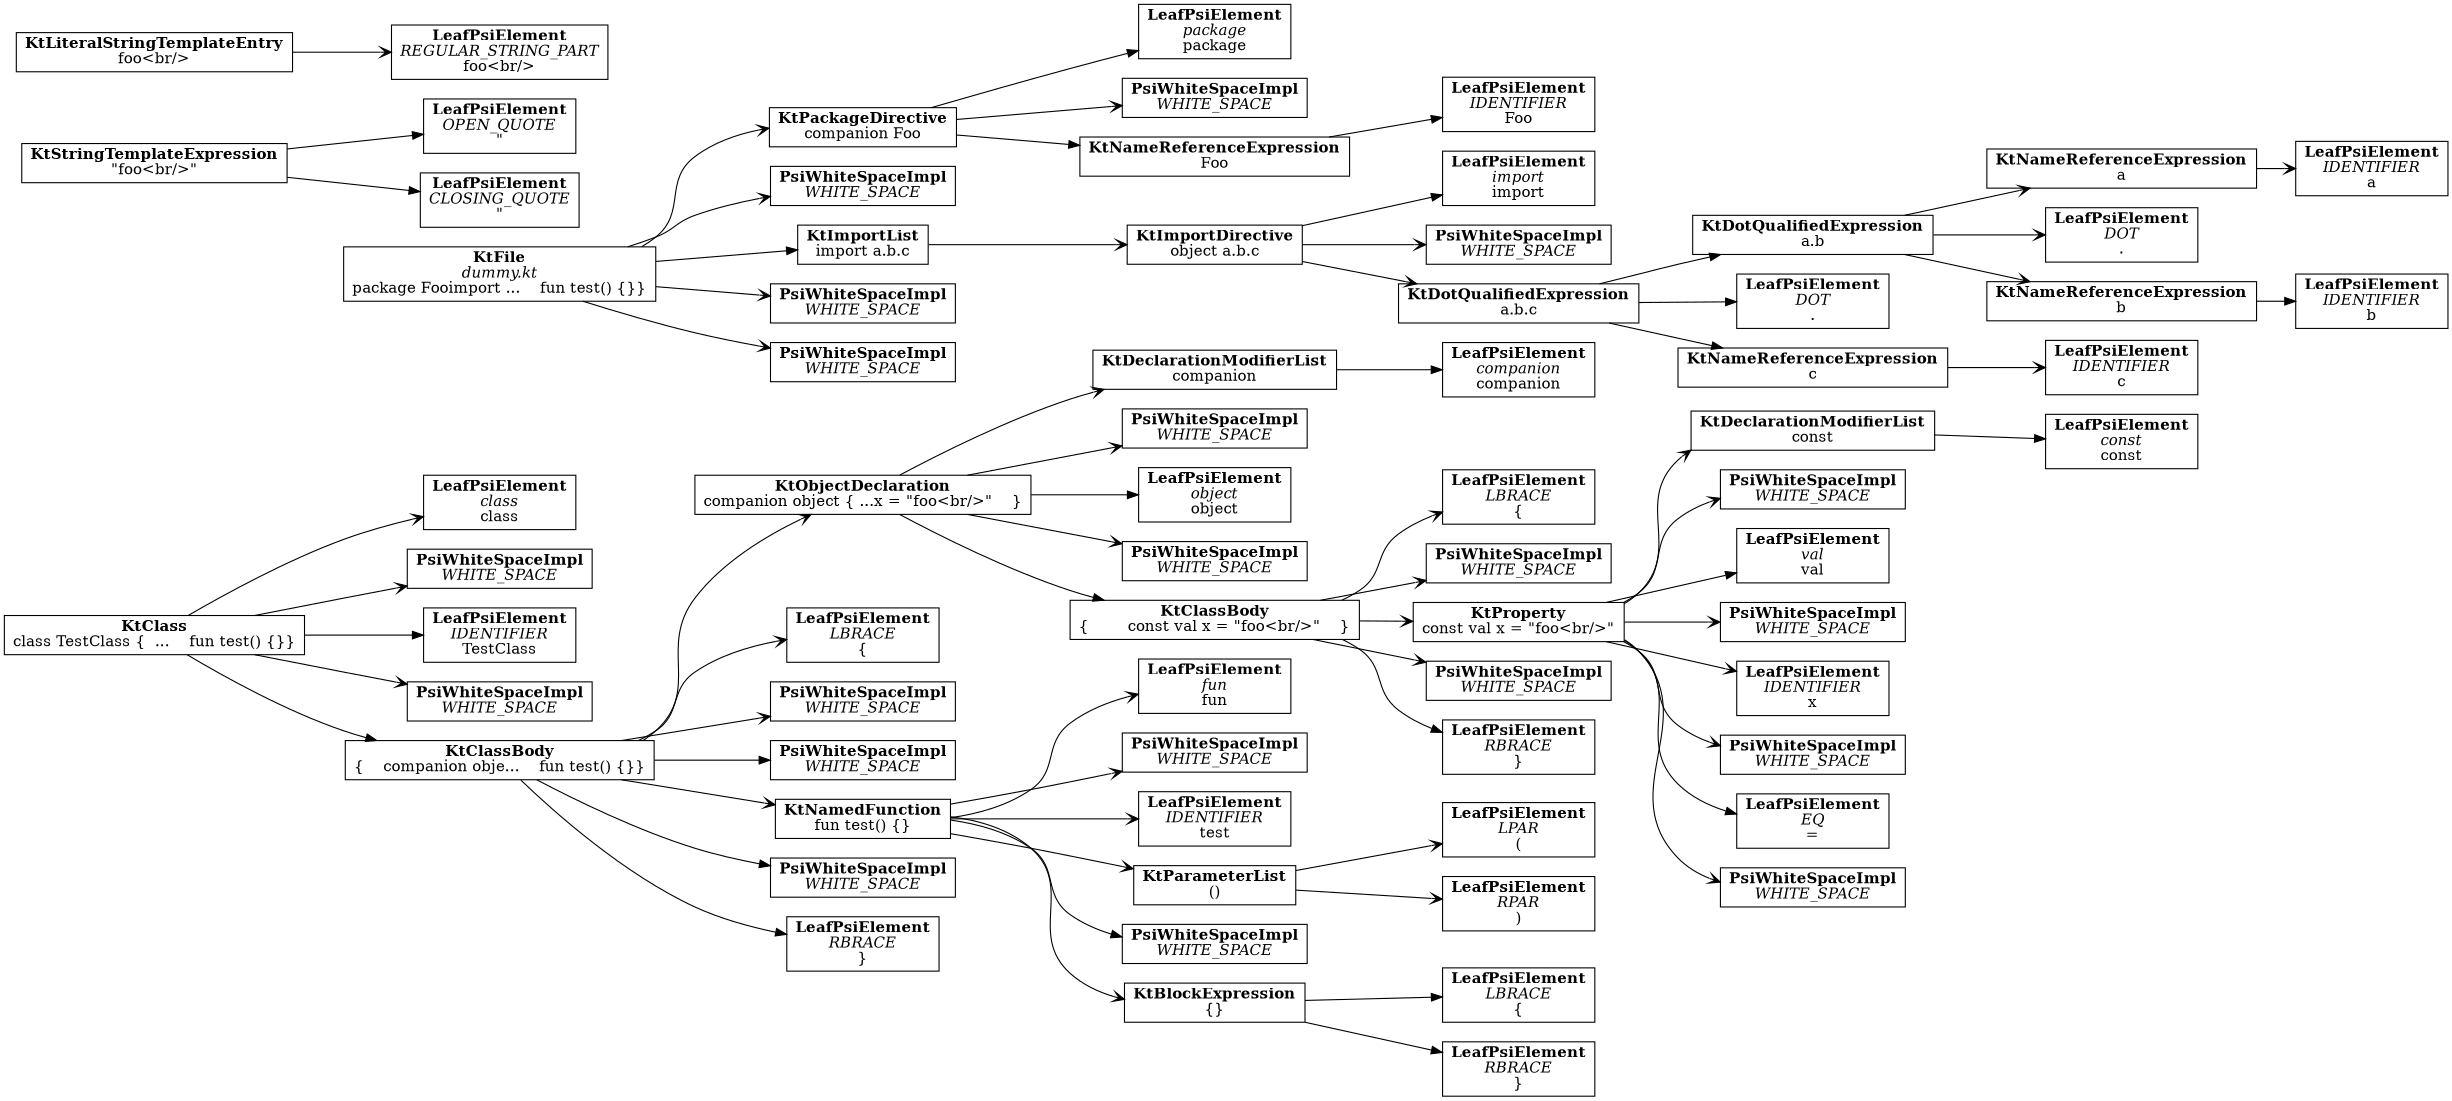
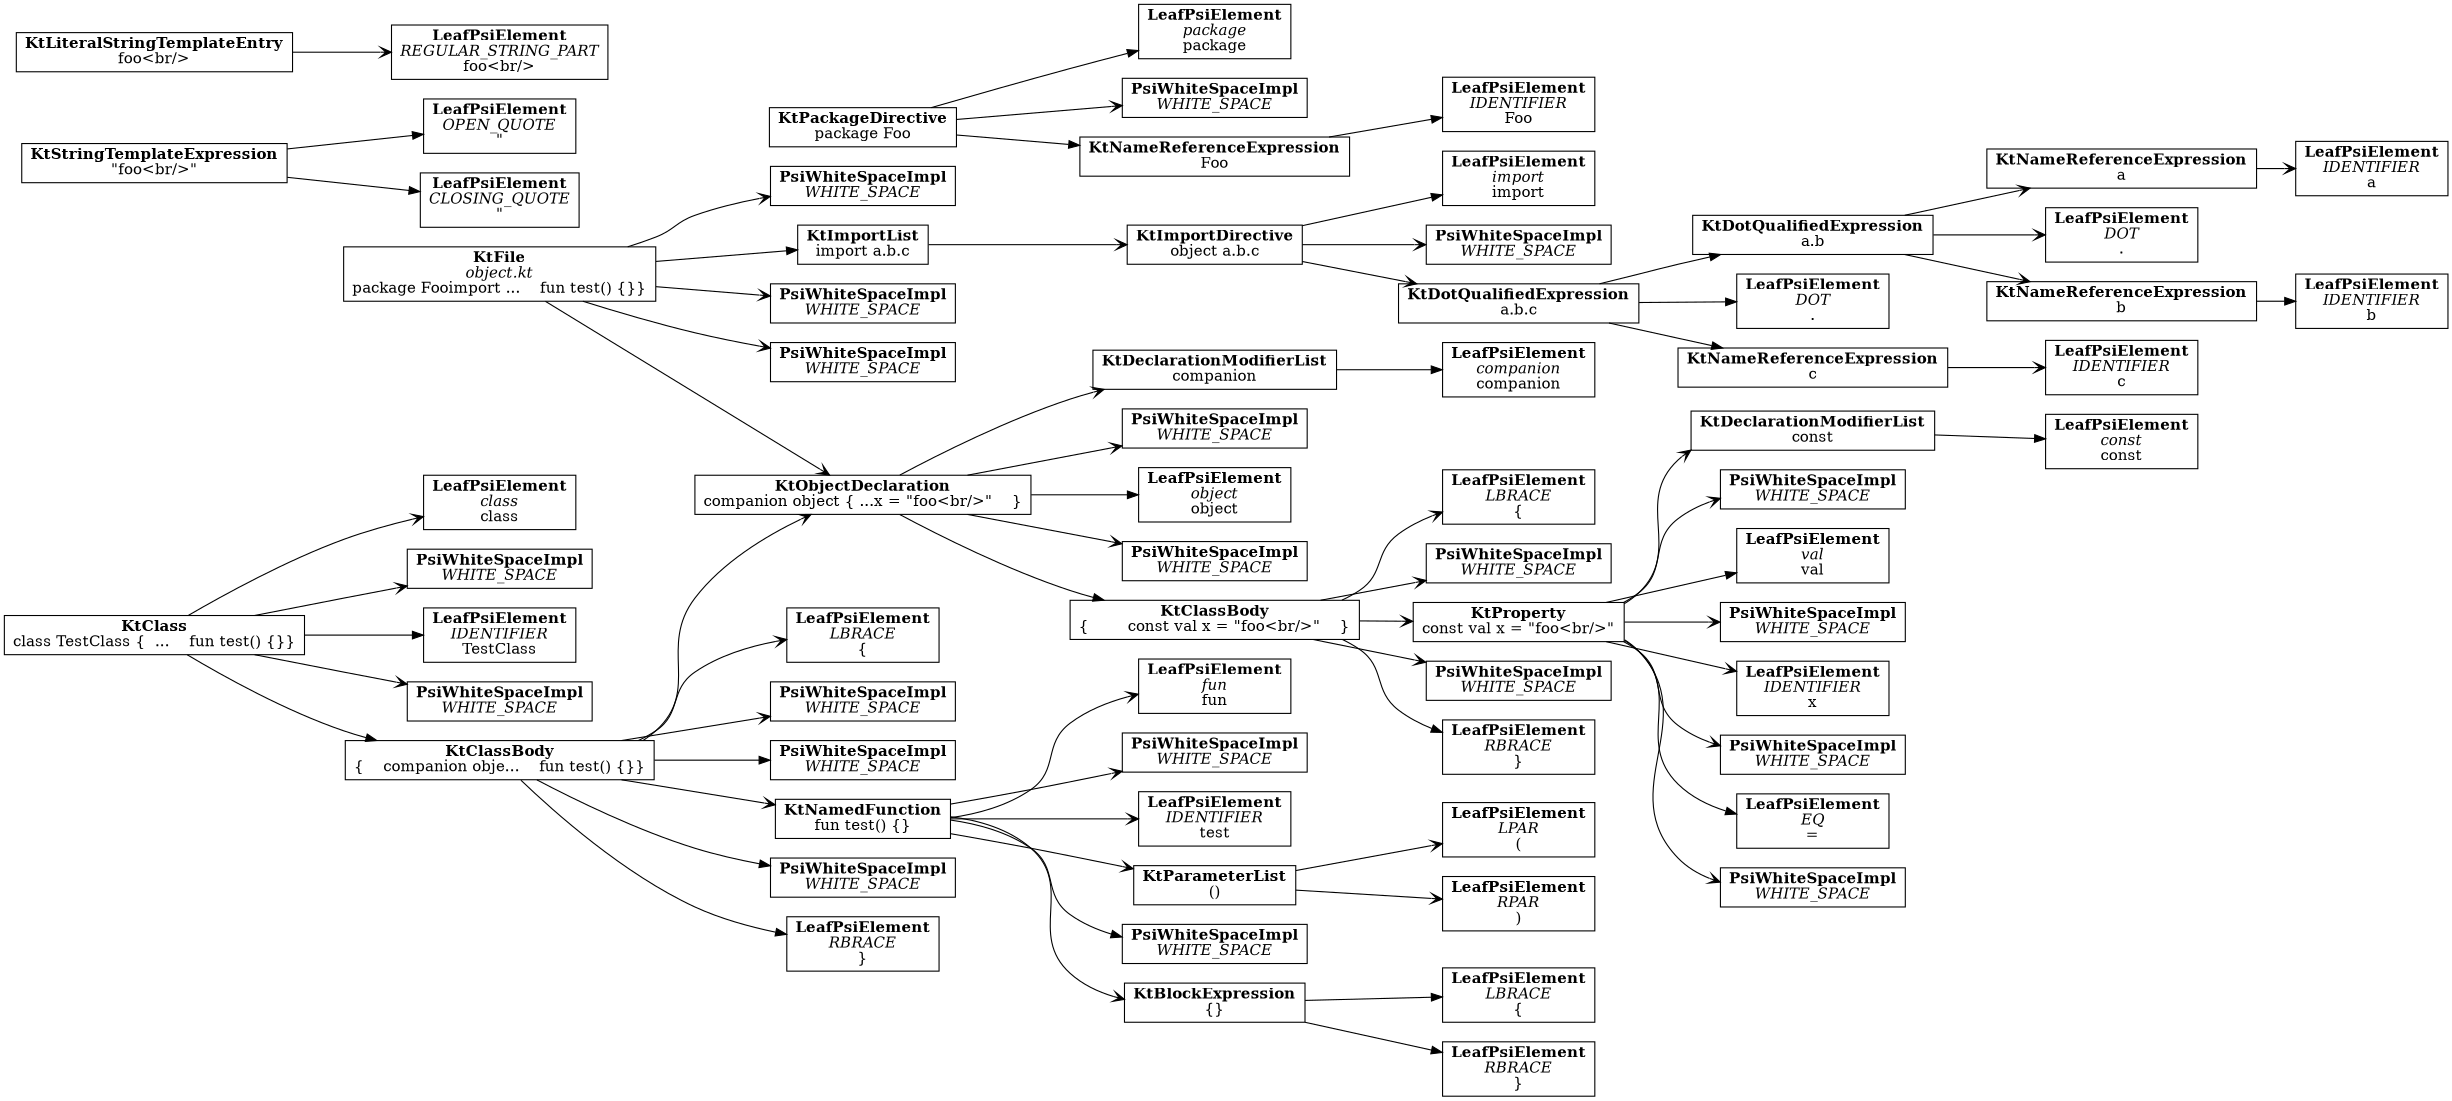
(863, 134) -> (863, 134)
(682, 172) -> (683, 385)
(500, 273) -> (500, 273)
